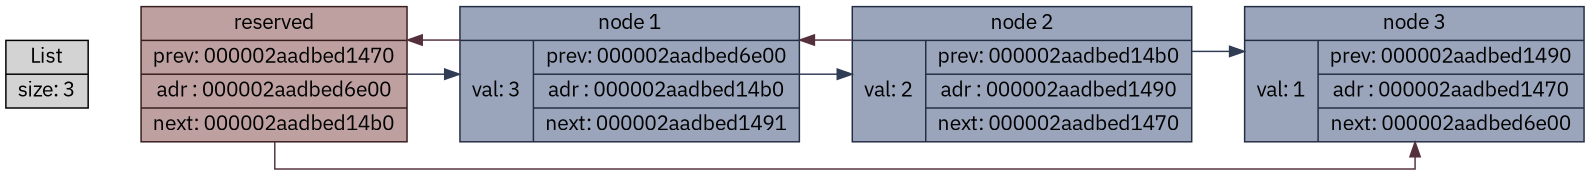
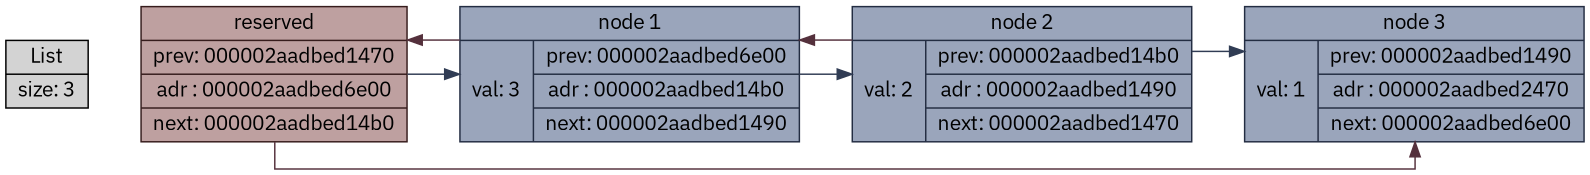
(1451, 90) -> (1451, 90)
(666, 124) -> (666, 124)
